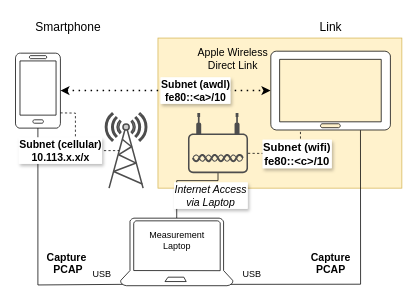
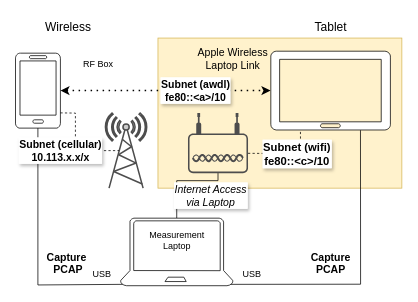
(68, 27) -> (68, 27)
(331, 27) -> (331, 27)
(233, 59) -> (233, 59)
none -> (98, 64)
